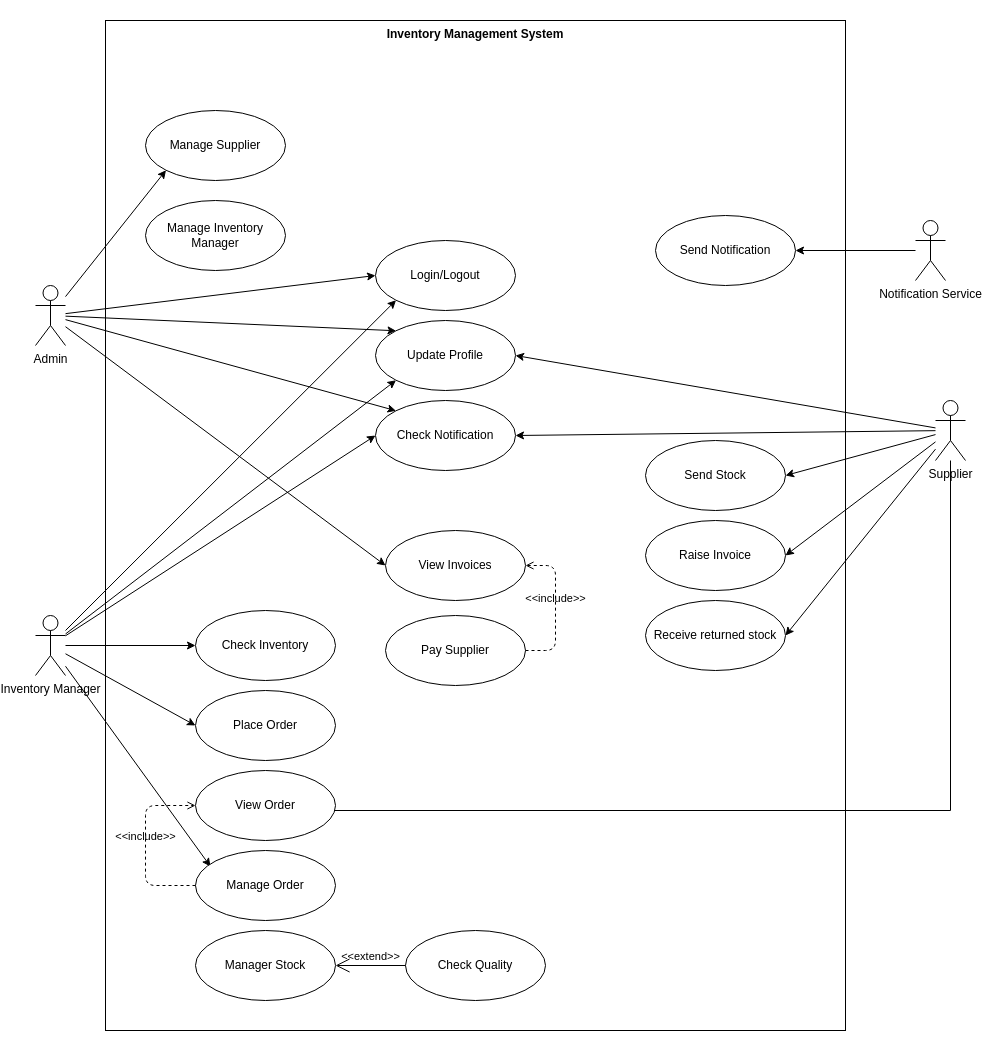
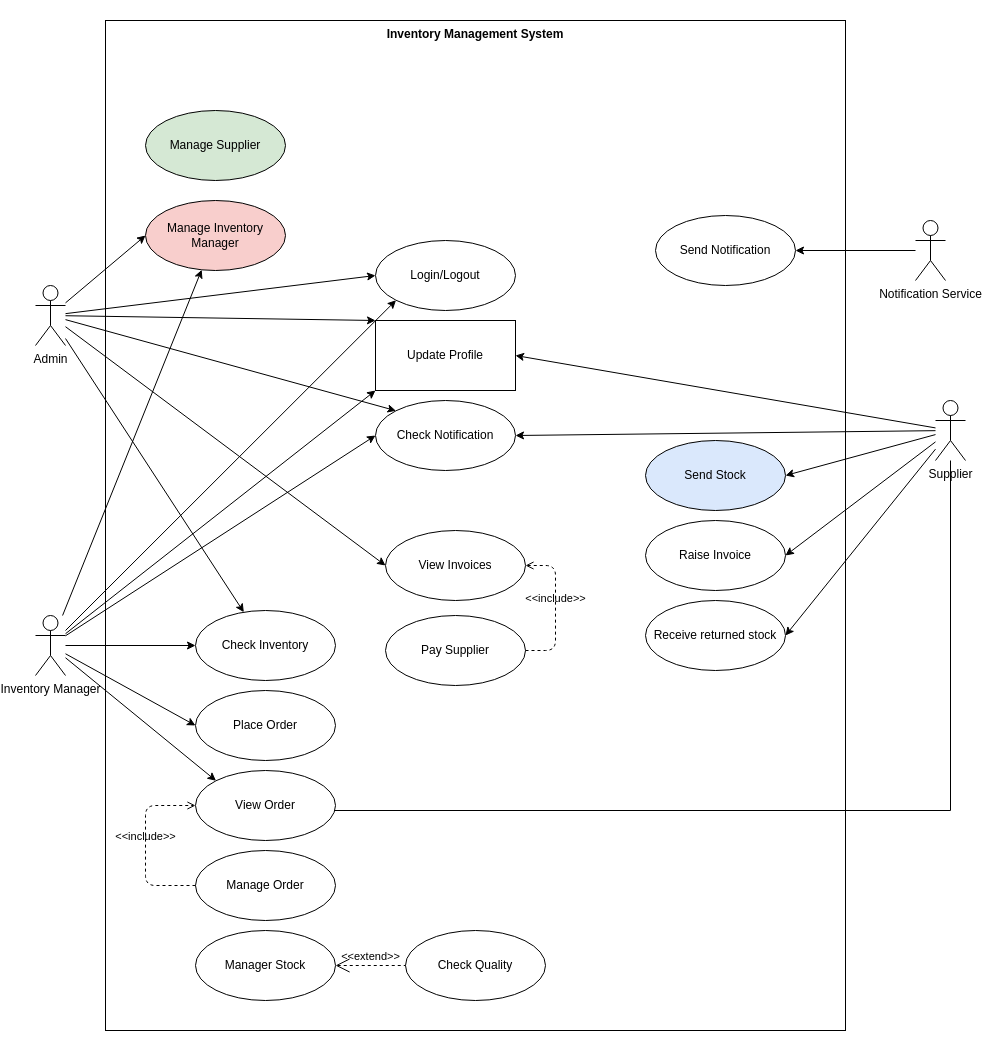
(216, 146) -> (216, 146)
(113, 236) -> (153, 473)
(216, 236) -> (216, 236)
none -> (103, 271)
(446, 356) -> (446, 356)
(716, 476) -> (716, 476)
none -> (138, 717)
(136, 764) -> (131, 446)
(371, 966) -> (371, 966)
